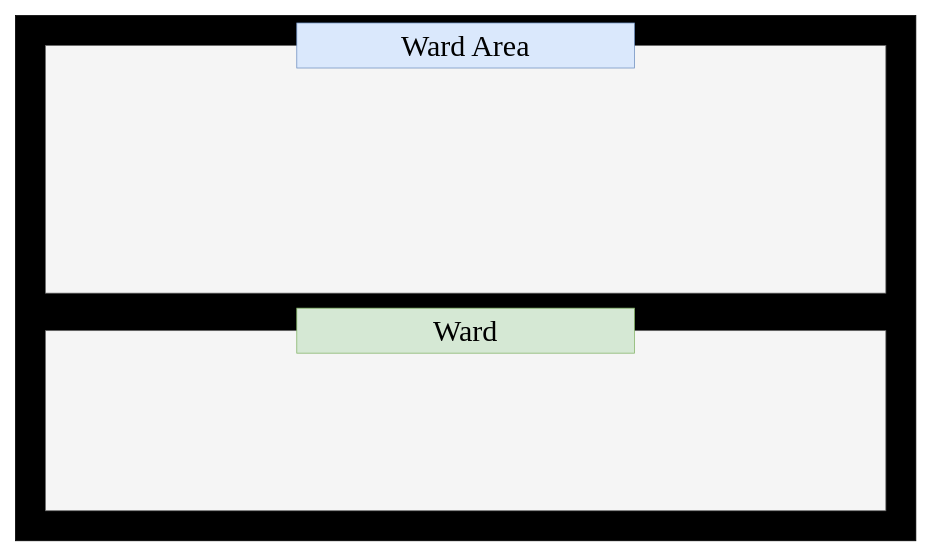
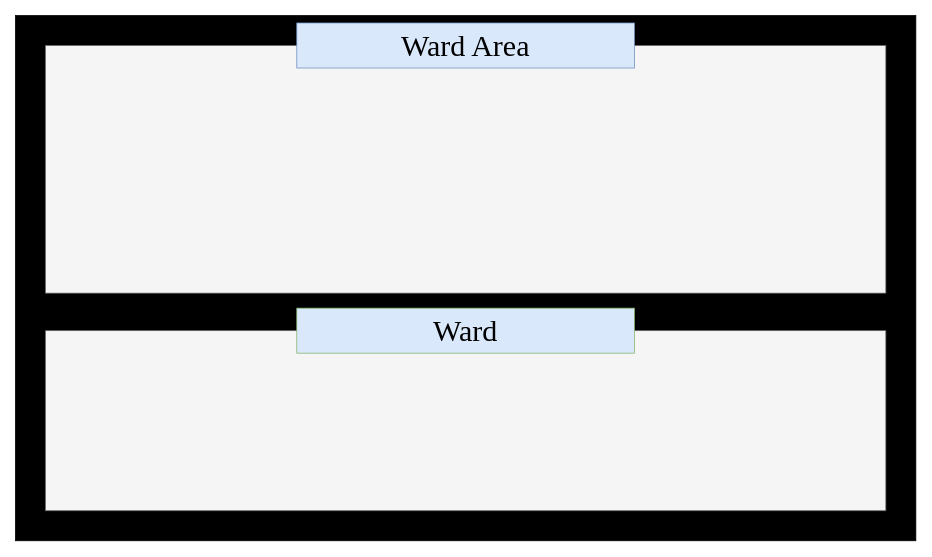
(465, 330) -> (465, 330)
